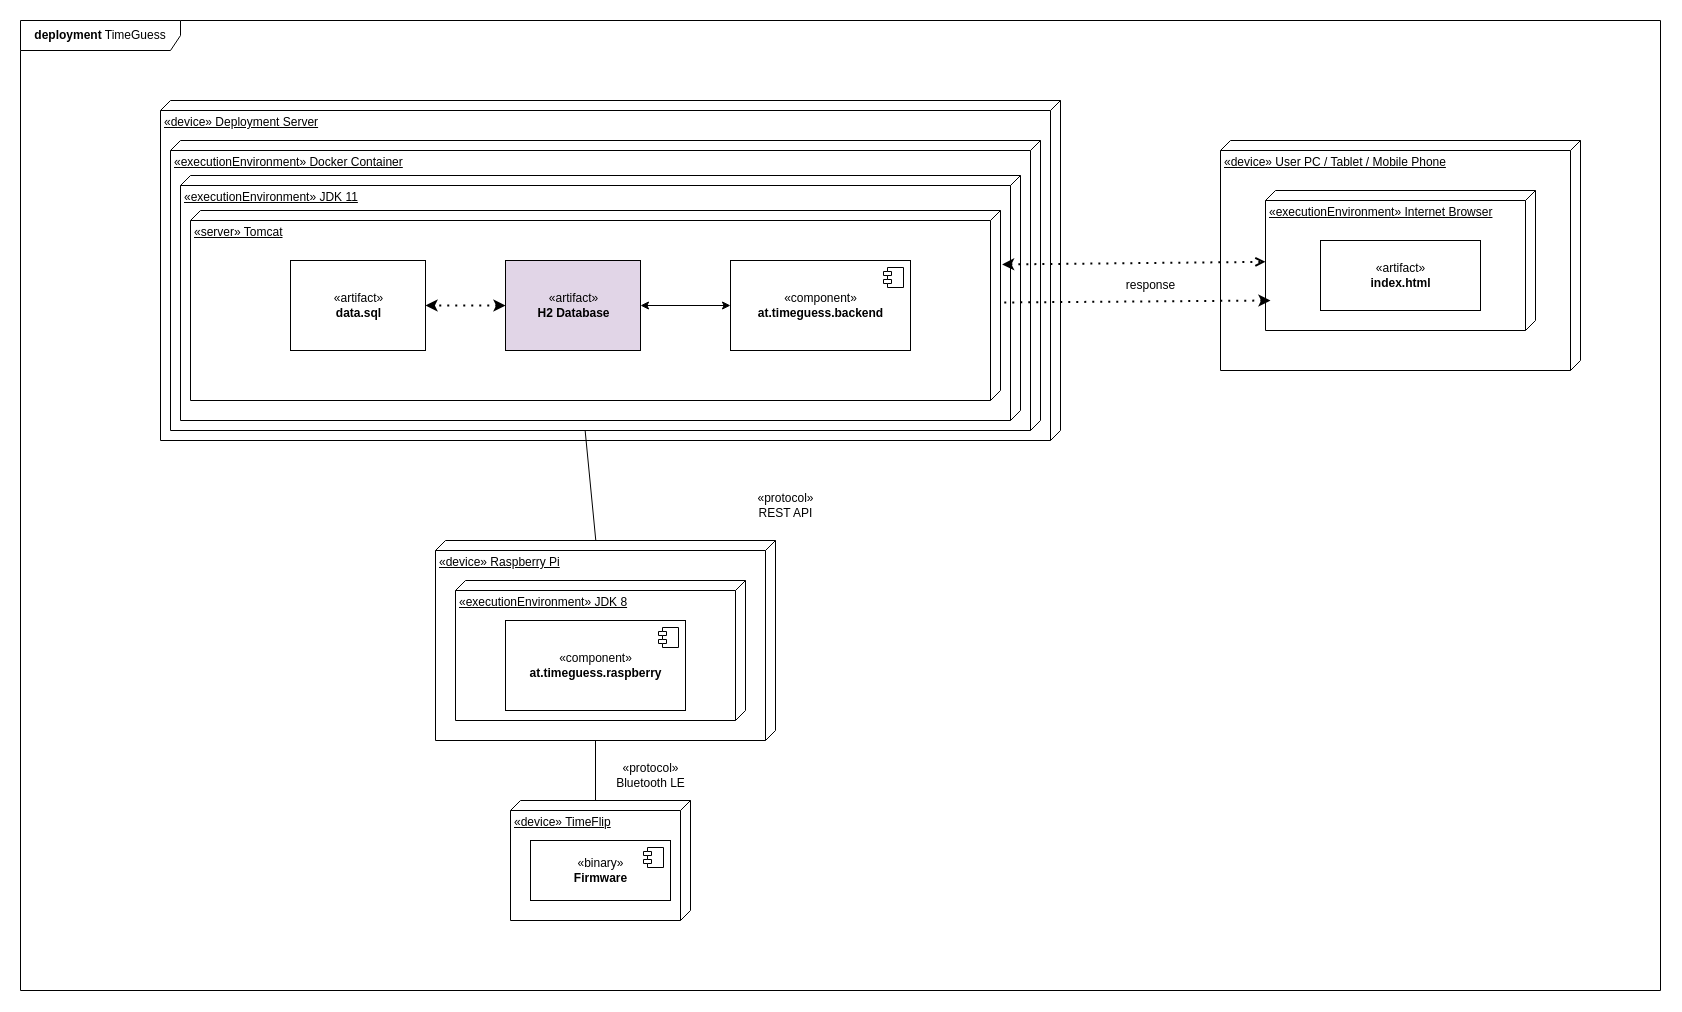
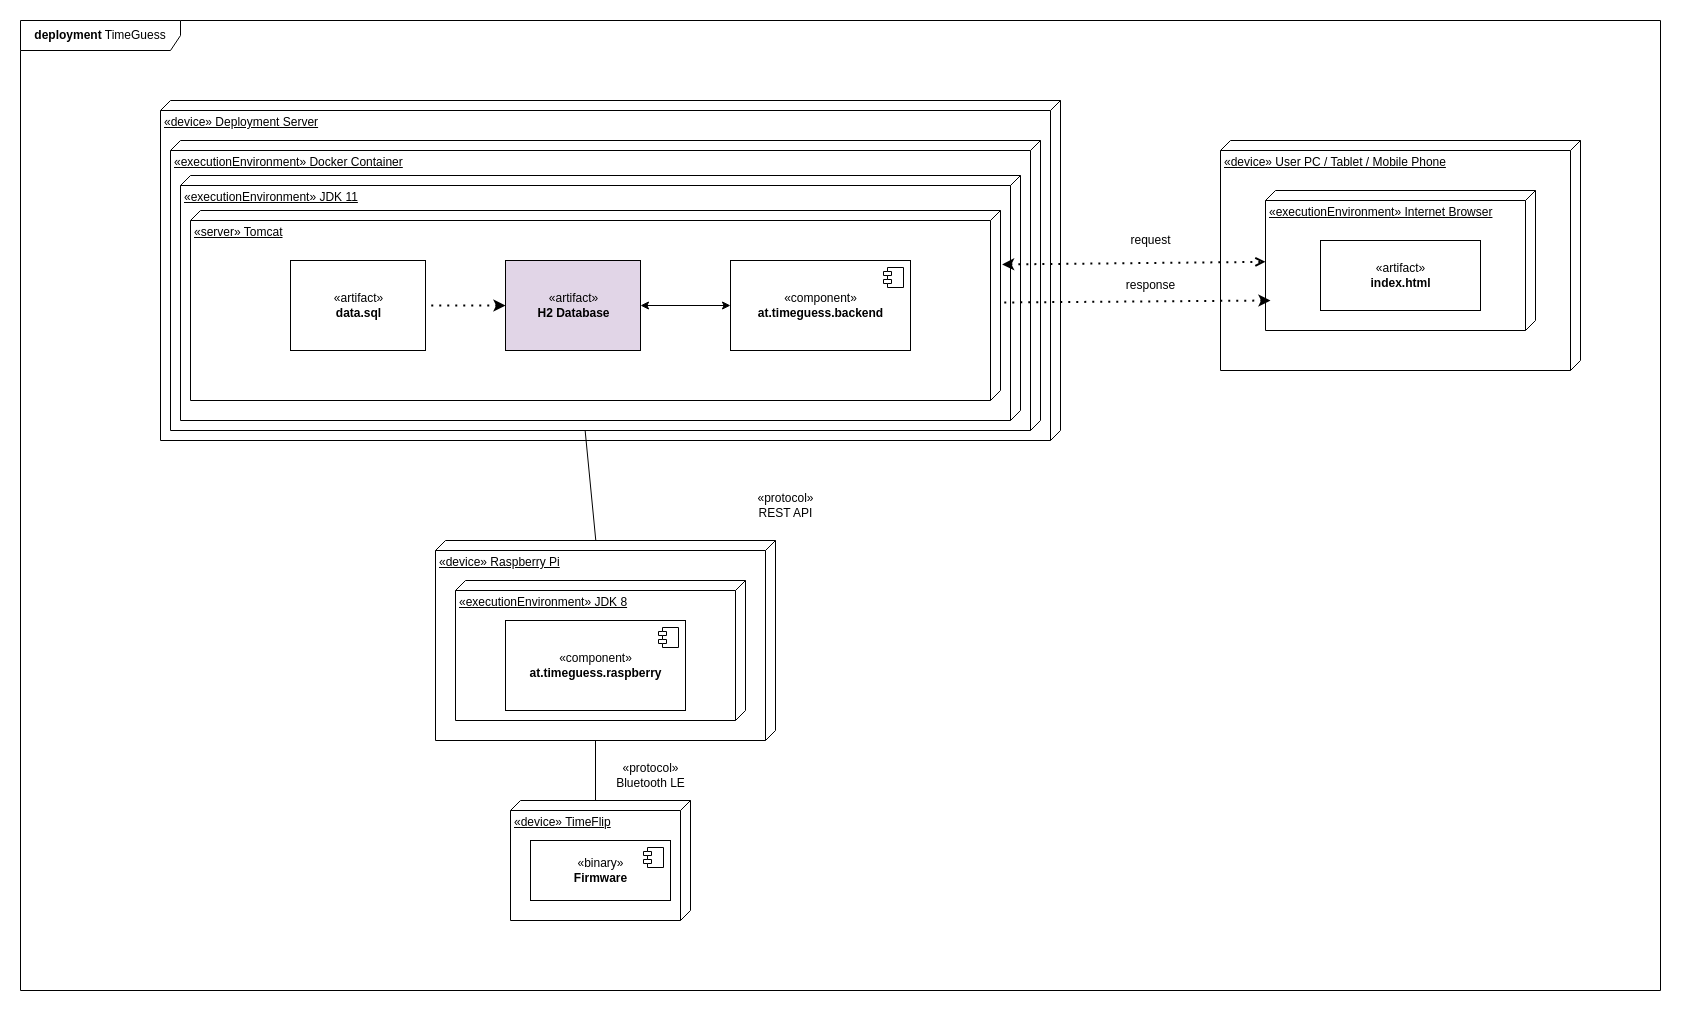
none -> (1151, 241)
(436, 306) -> (432, 306)
